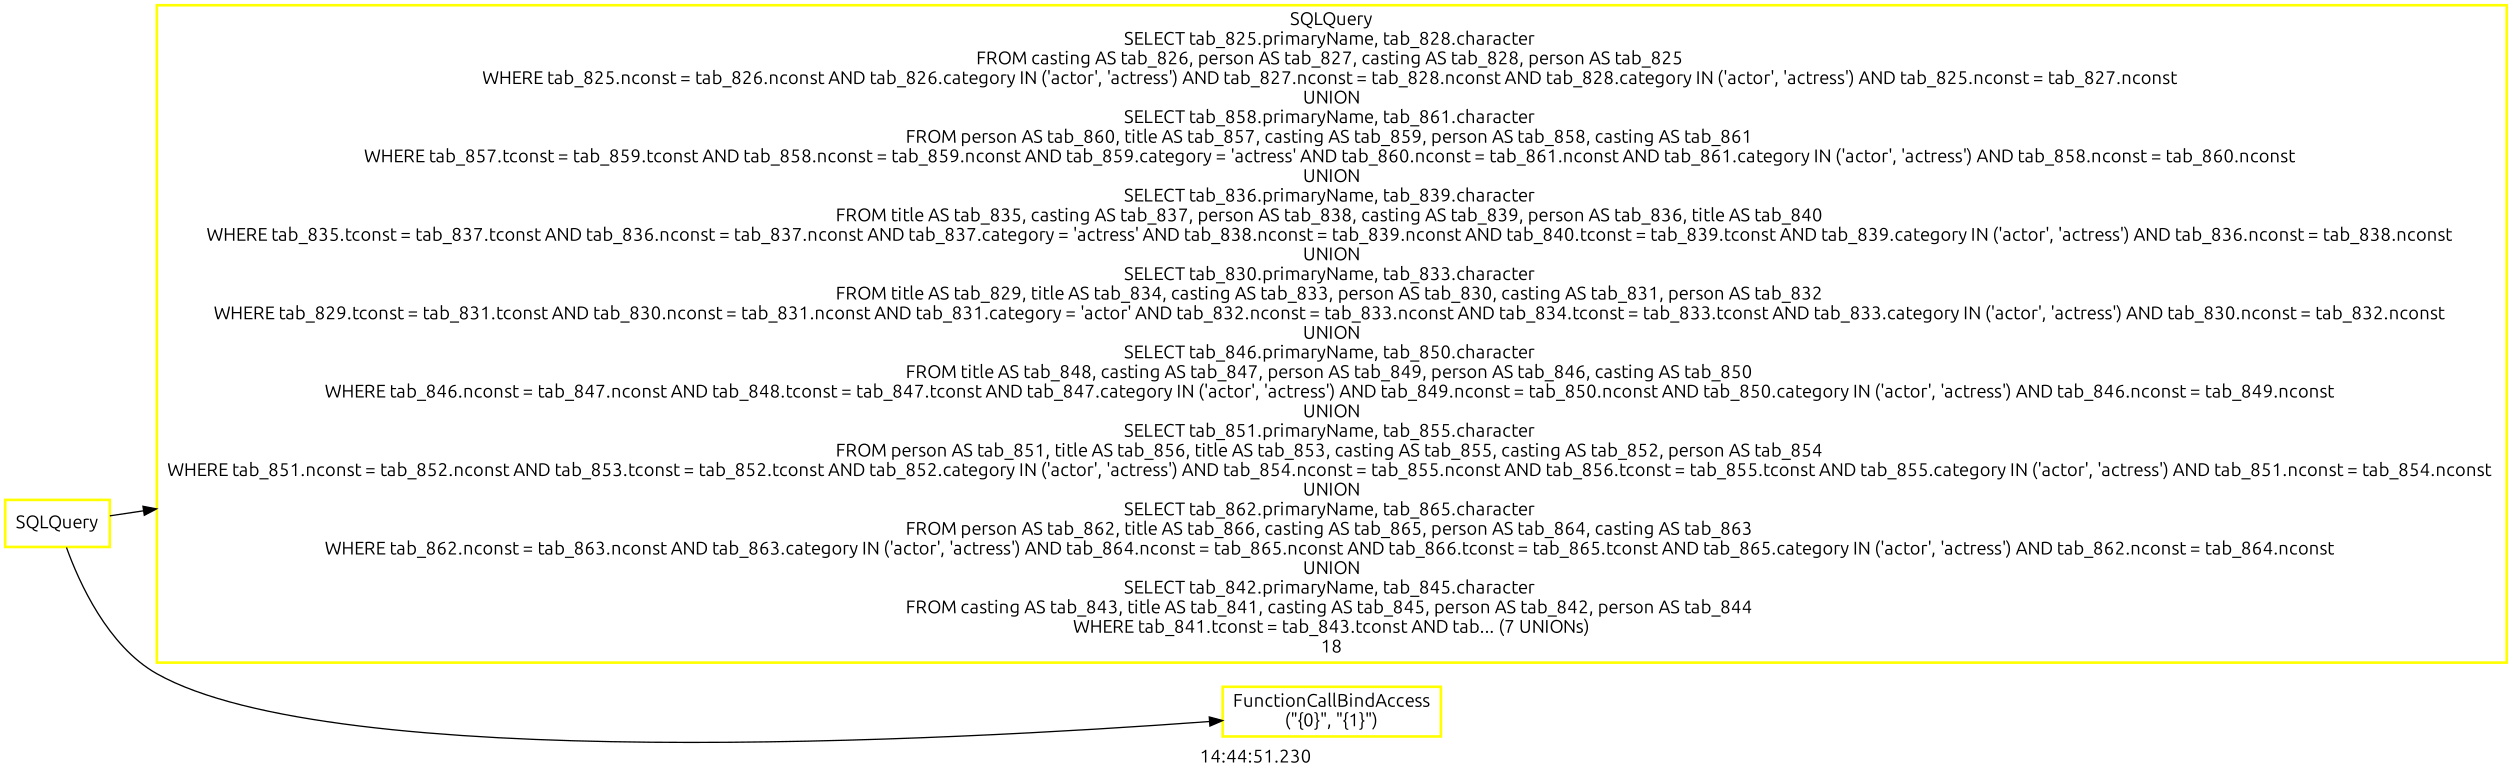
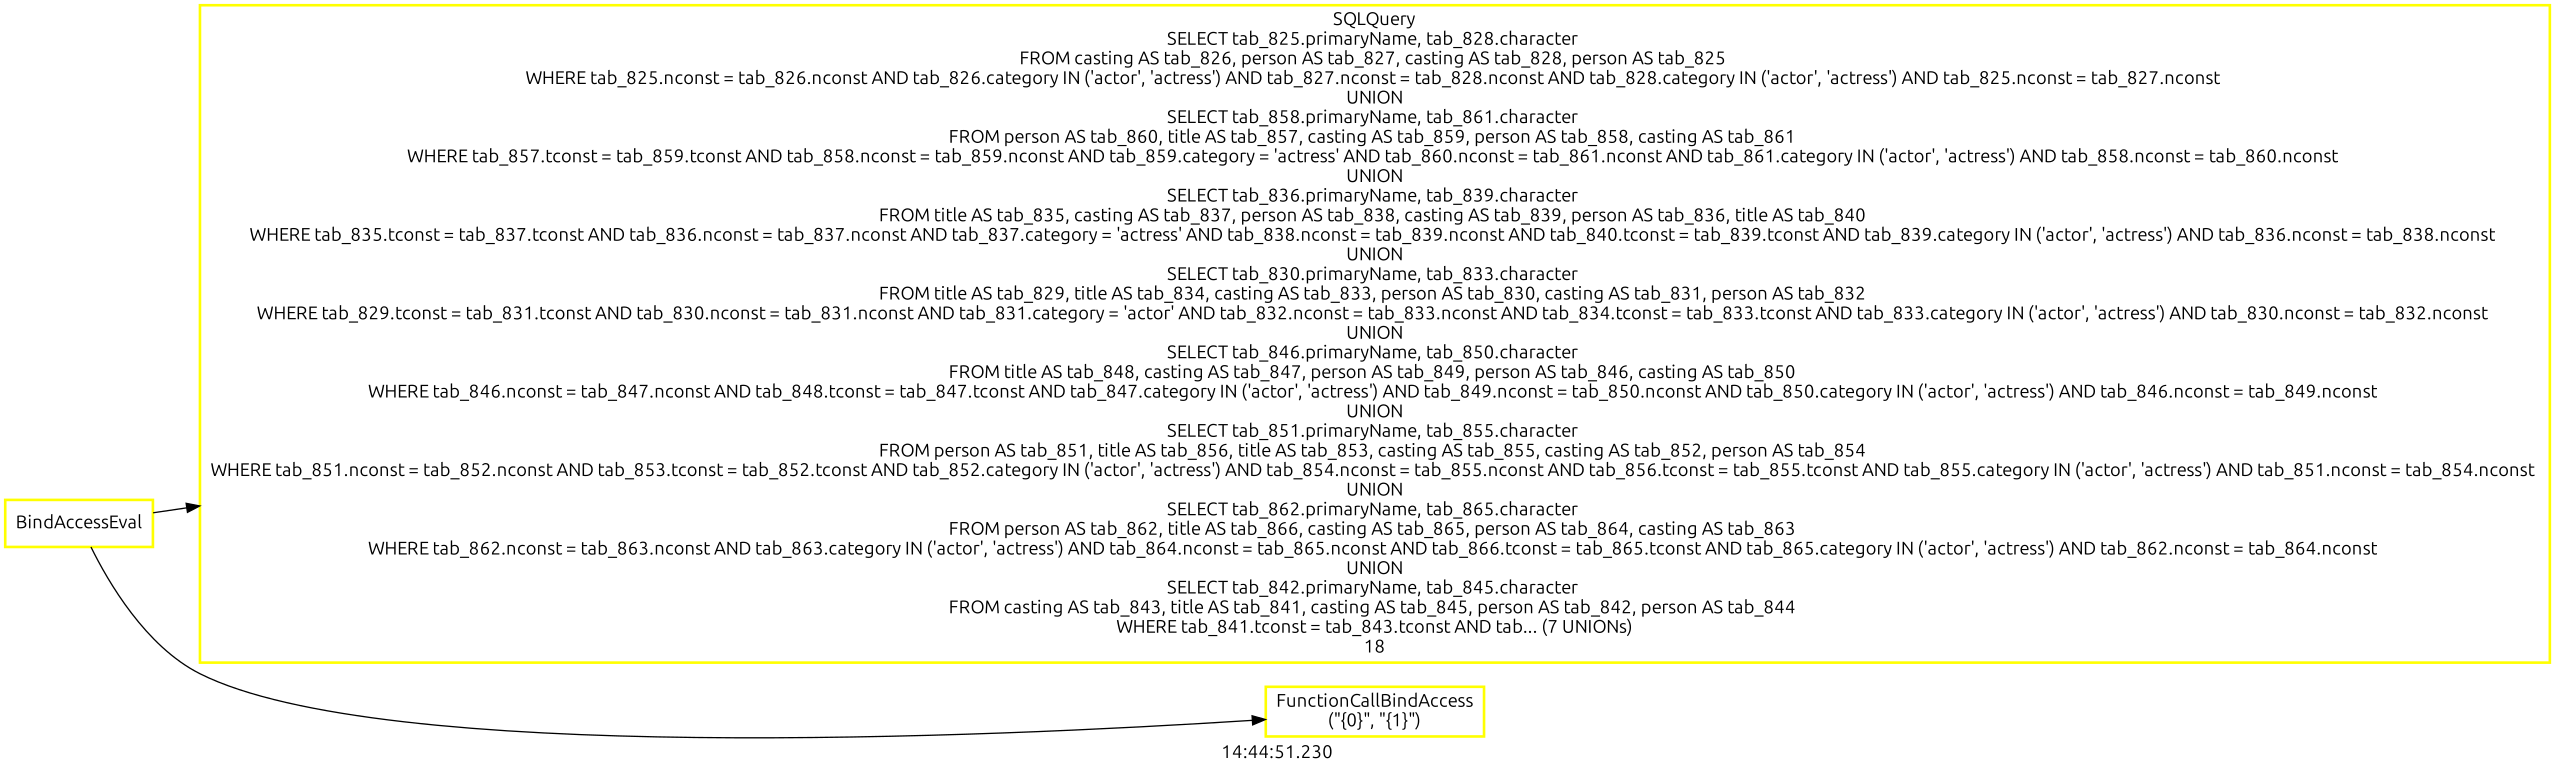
(58, 523) -> (79, 523)
